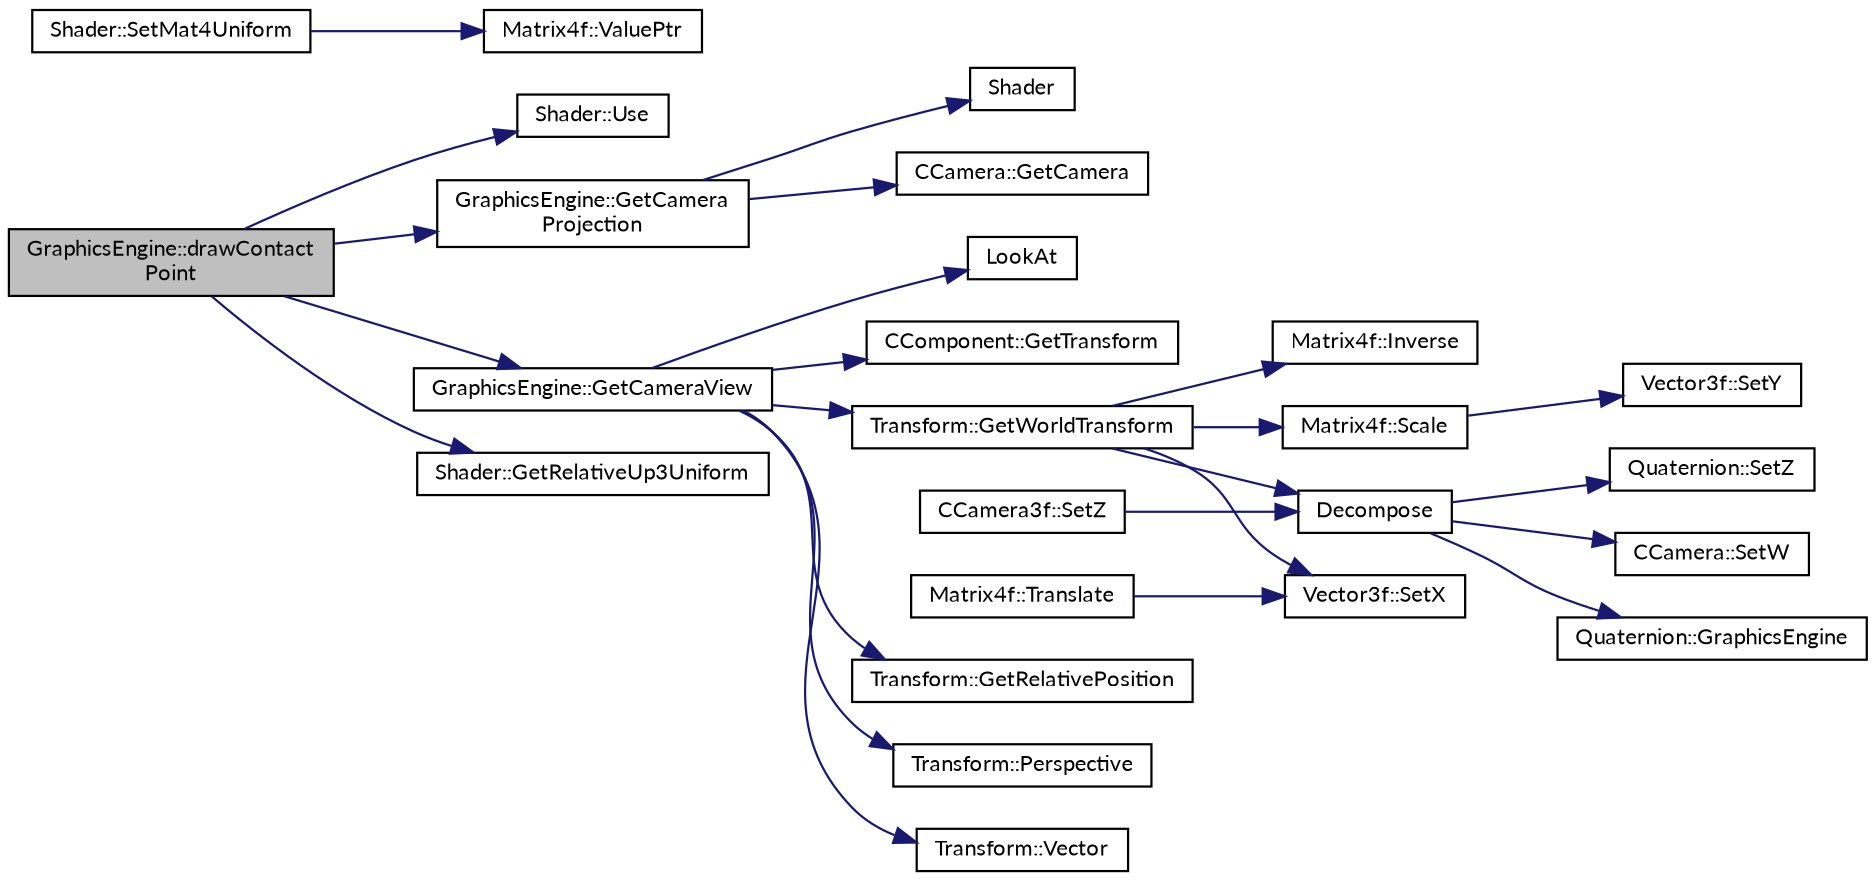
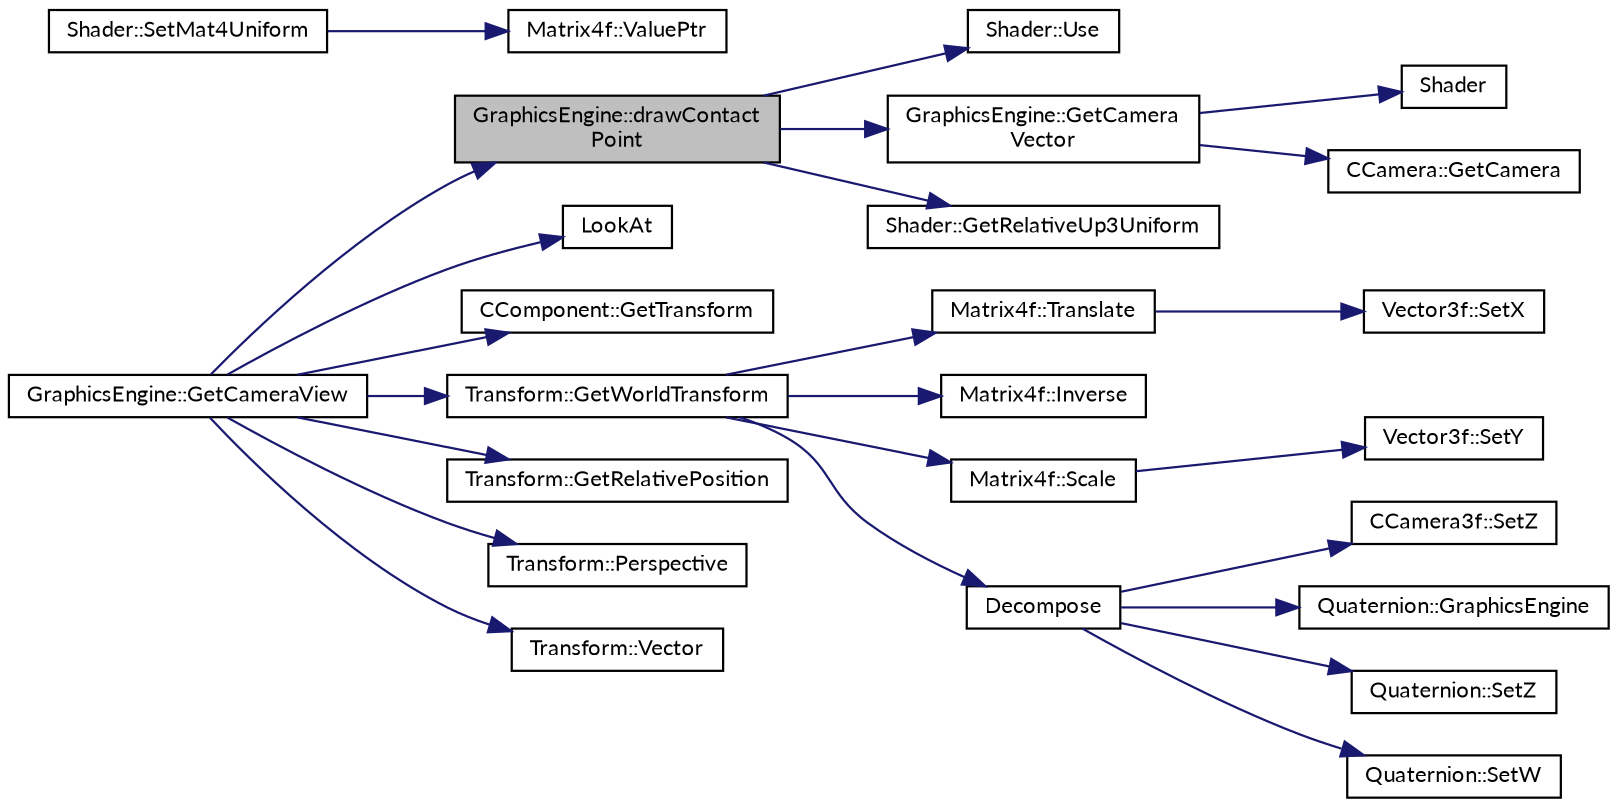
(593, 214) -> (1044, 129)
(392, 329) -> (335, 262)
(1225, 498) -> (820, 356)
(1200, 512) -> (1225, 570)
(1712, 554) -> (1454, 777)
